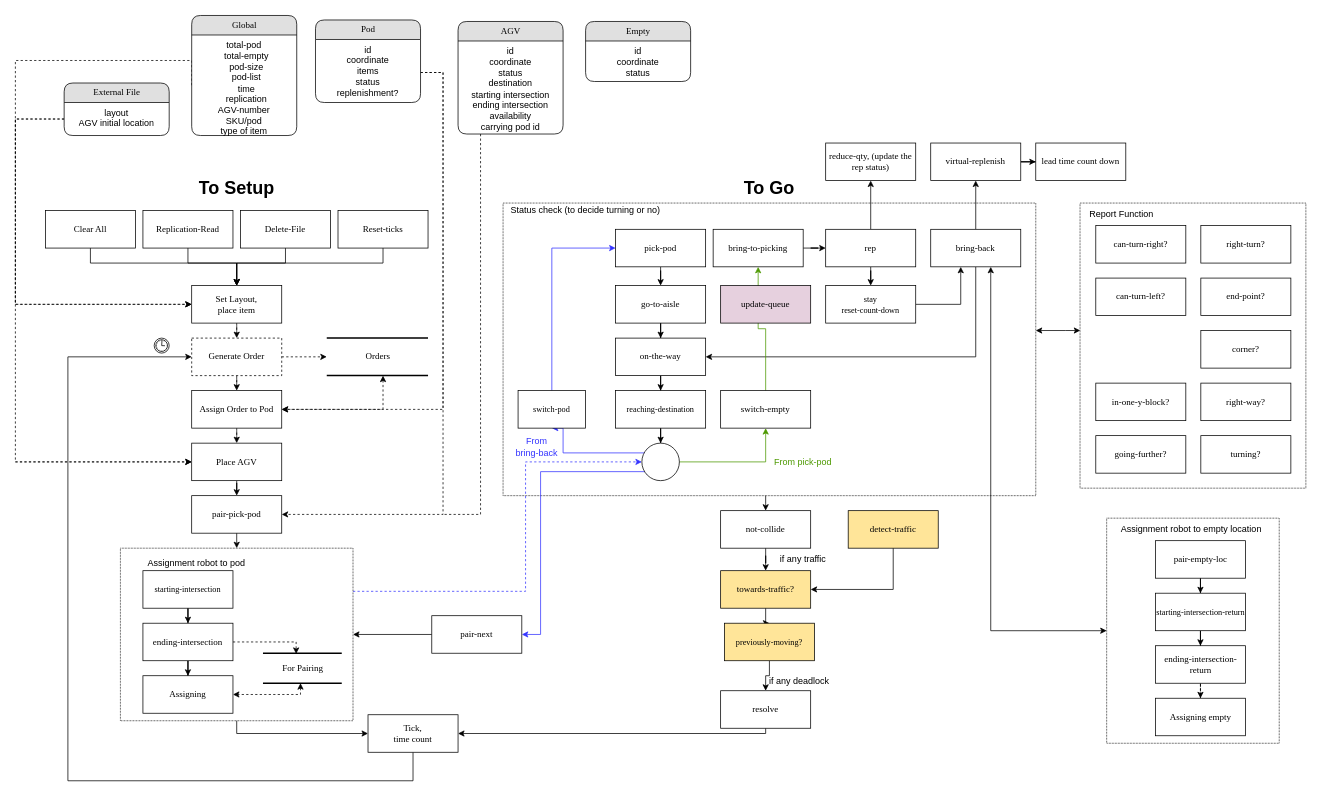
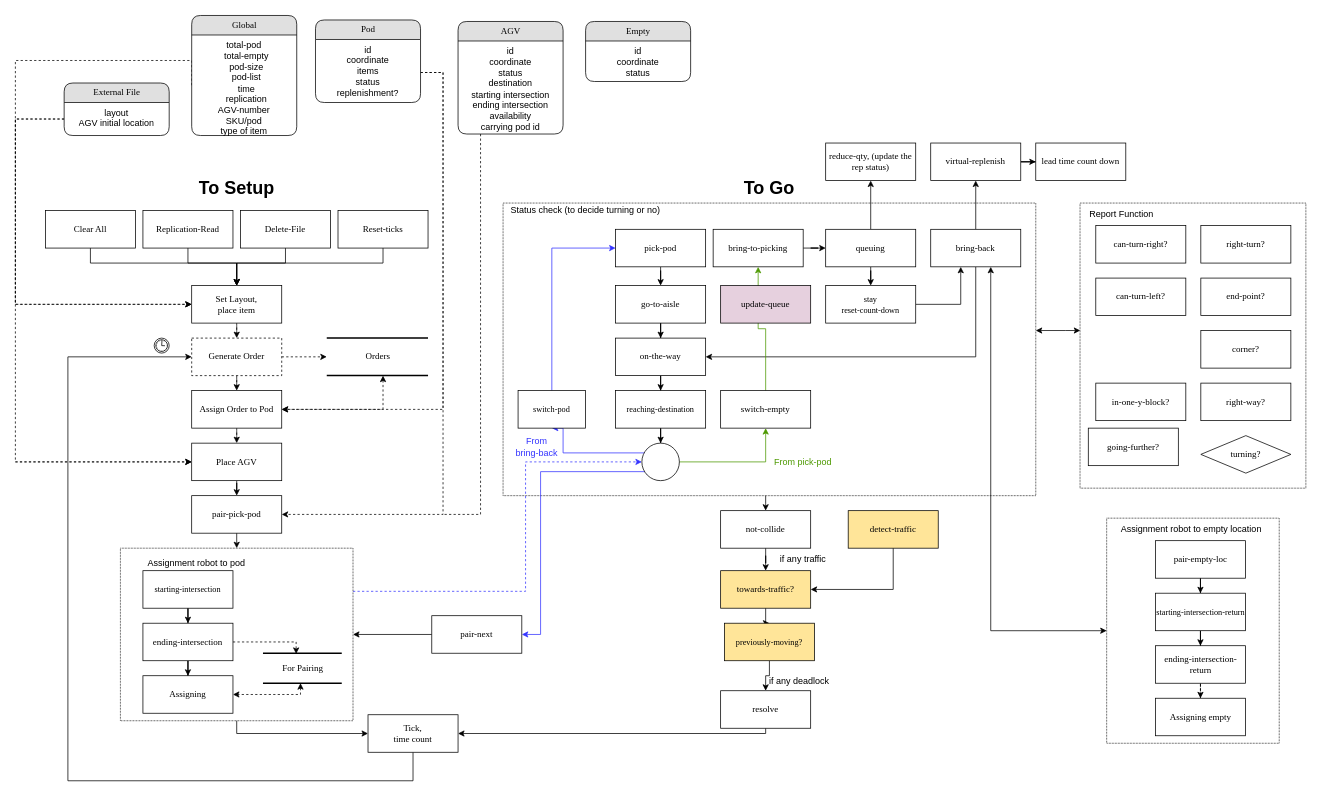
(870, 248) -> (870, 248)
(1140, 454) -> (1133, 447)
(1245, 454) -> (1245, 454)
